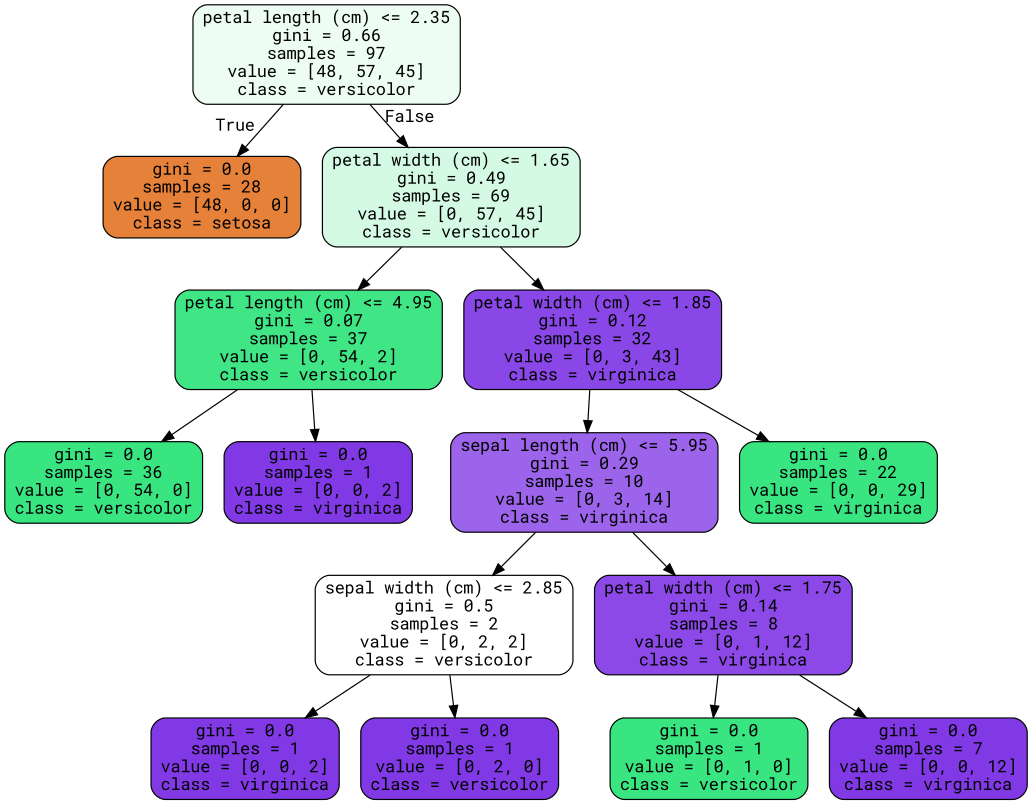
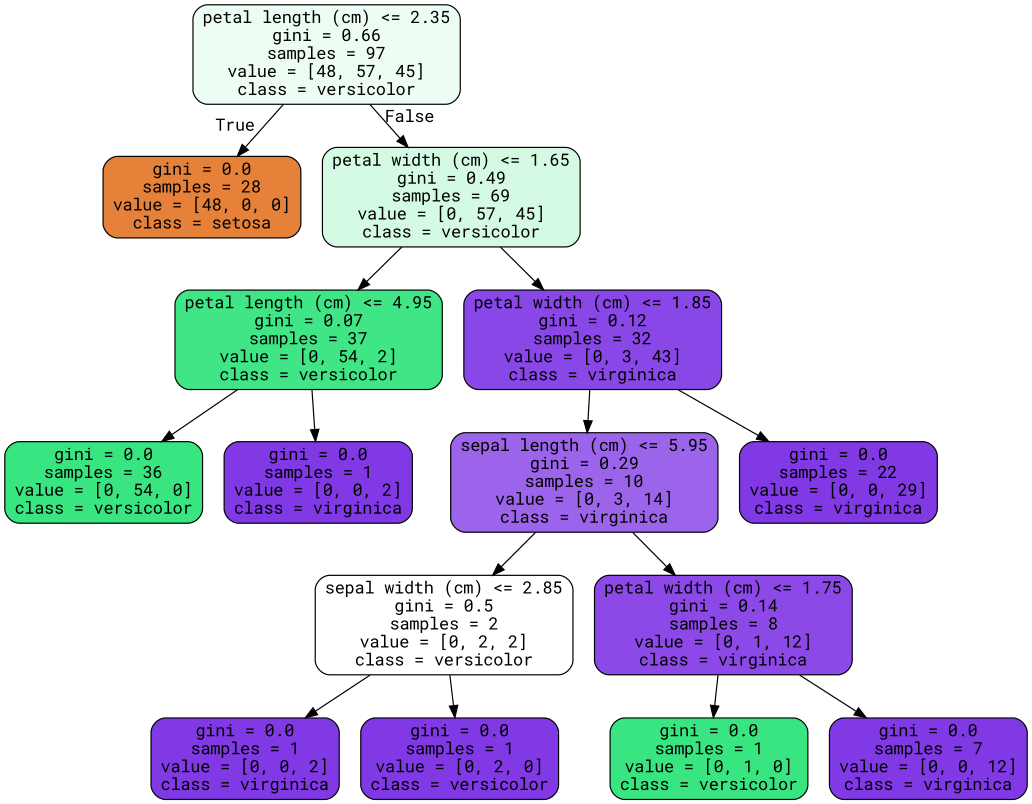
(838, 482) -> (838, 482)
